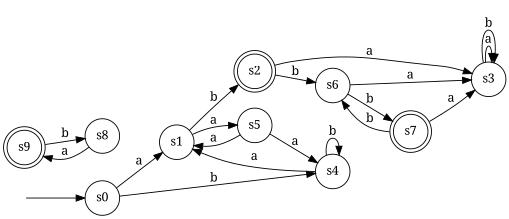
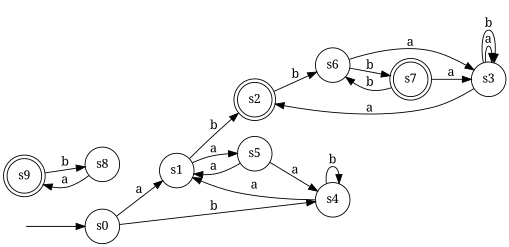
(369, 58) -> (381, 114)
